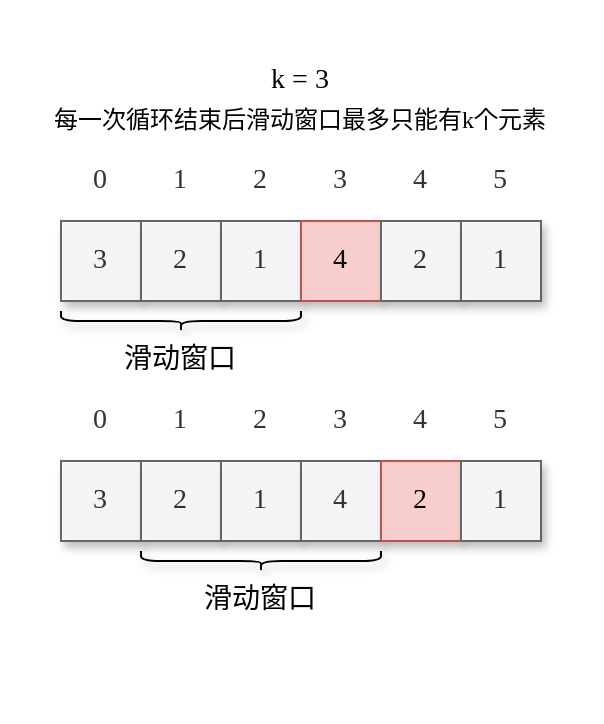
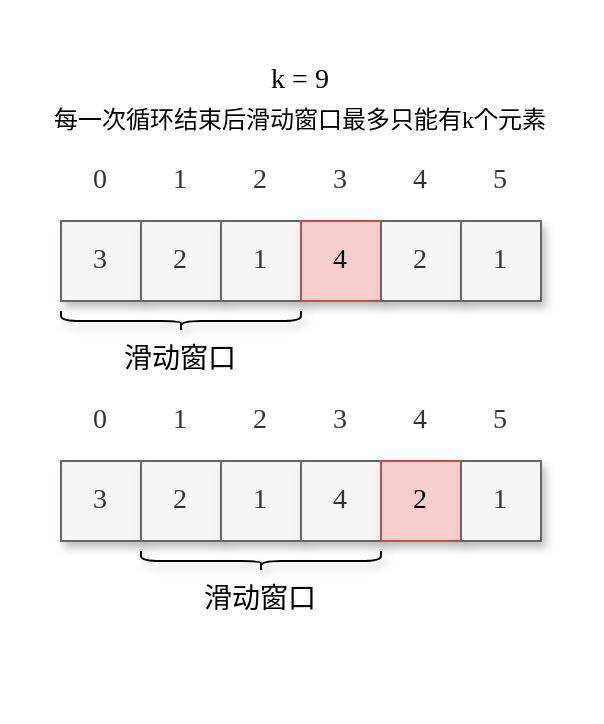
(301, 81) -> (301, 81)
